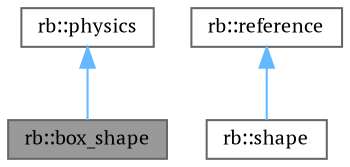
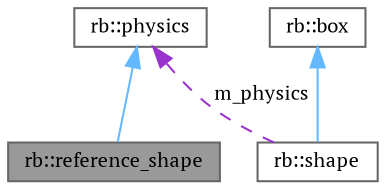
(267, 27) -> (318, 27)
none -> (215, 110)
(88, 139) -> (114, 162)
